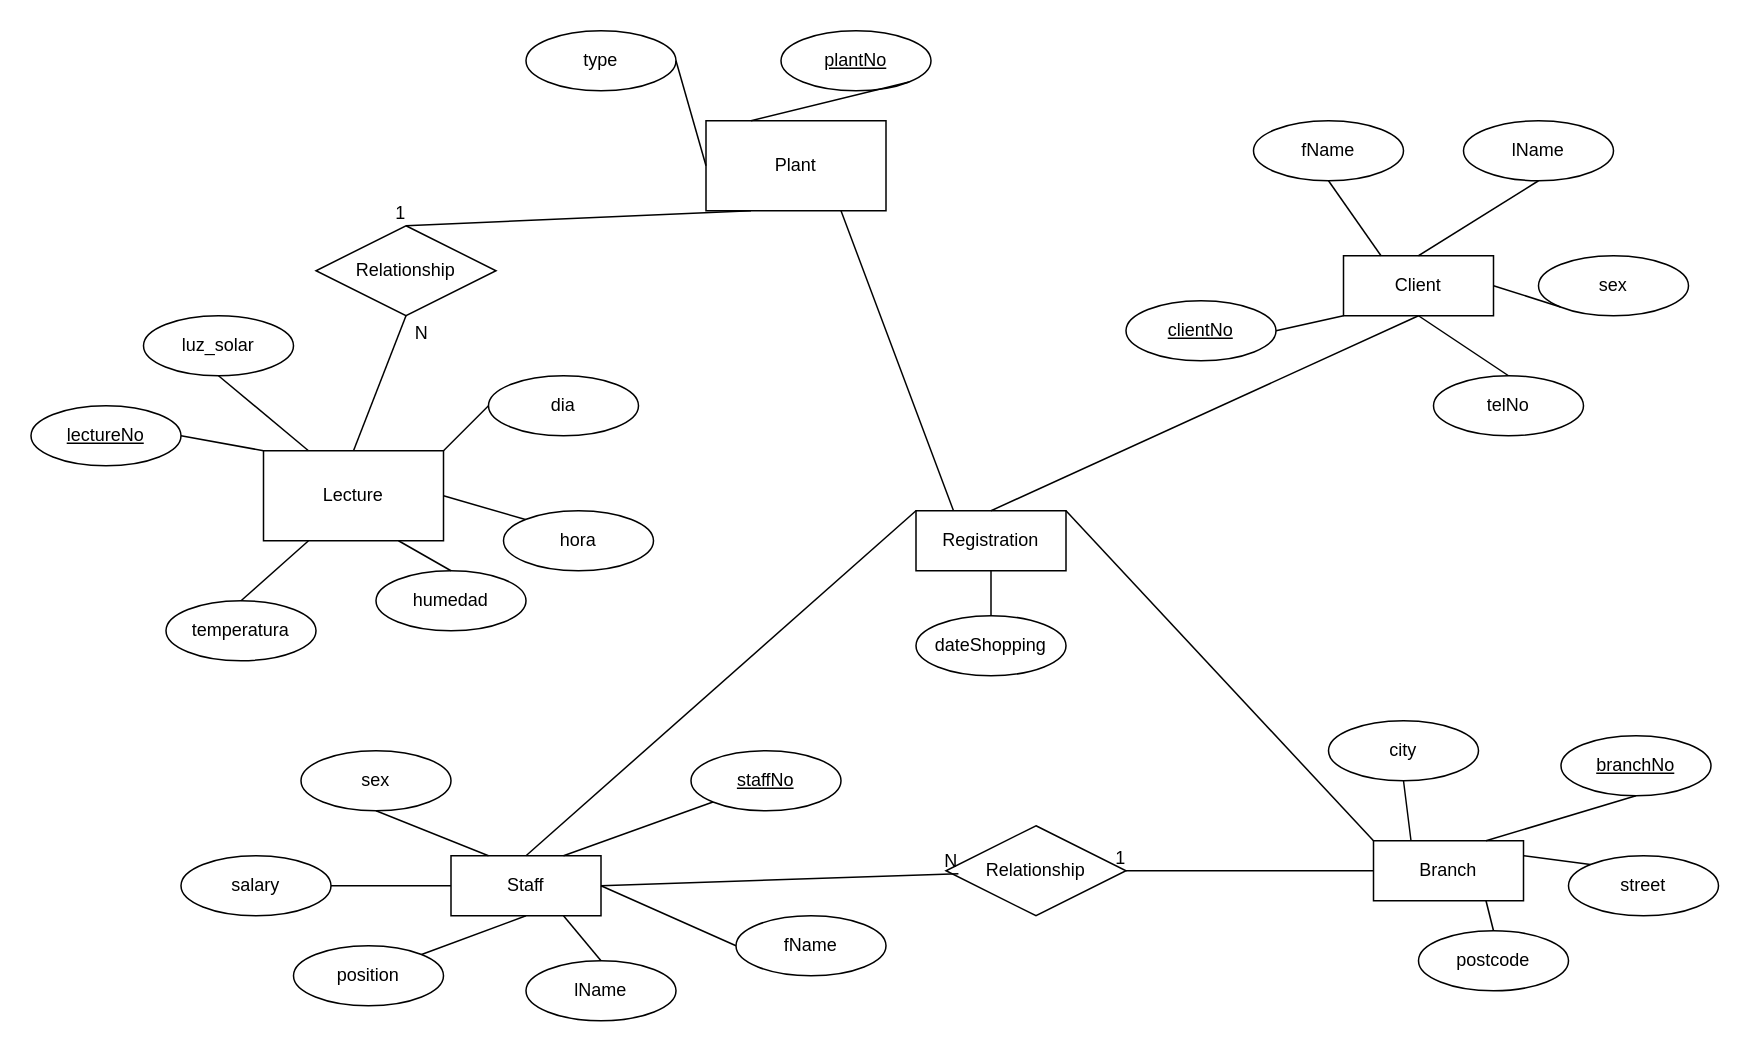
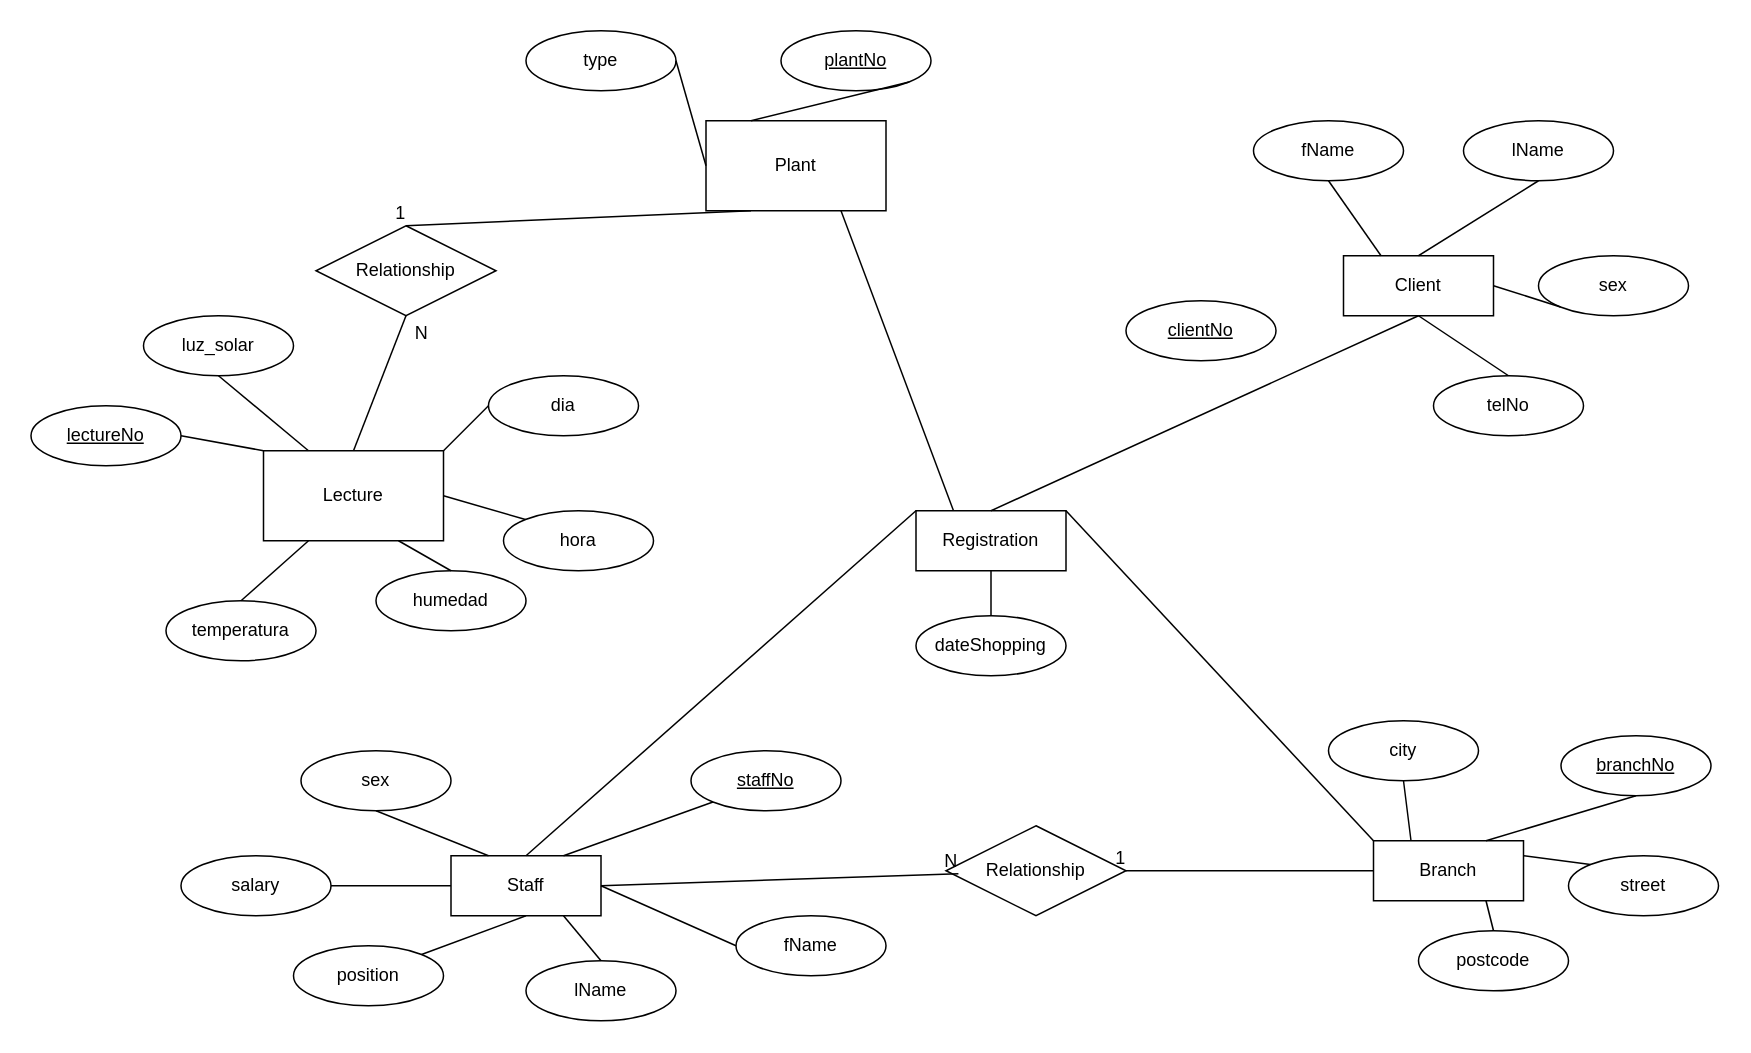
(1309, 323) -> none
